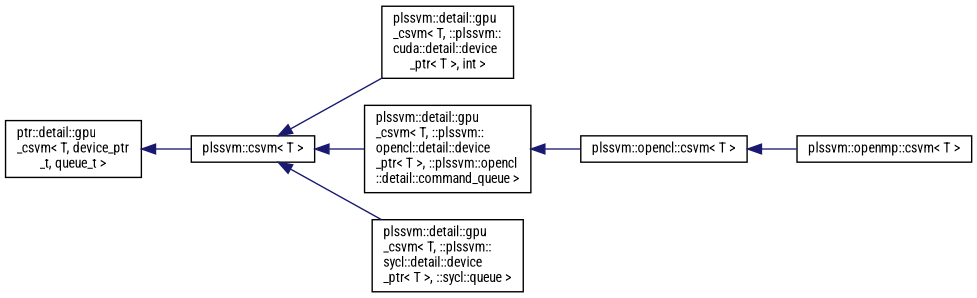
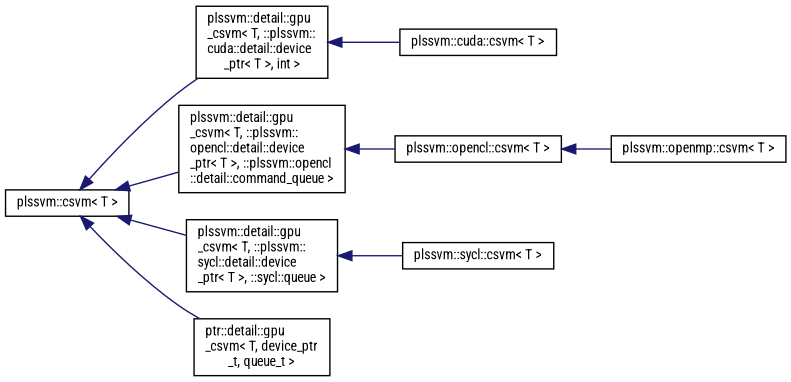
none -> (478, 42)
(173, 149) -> (142, 276)
none -> (478, 256)
